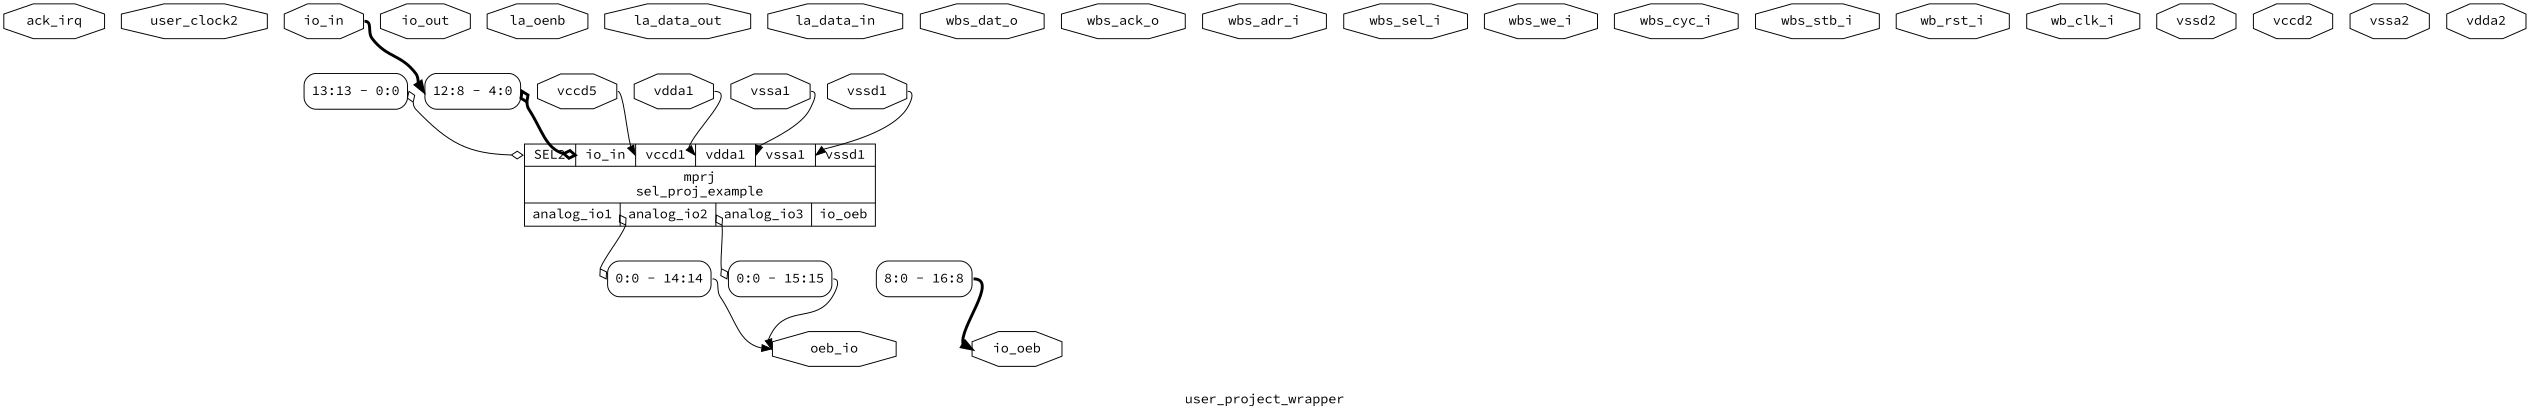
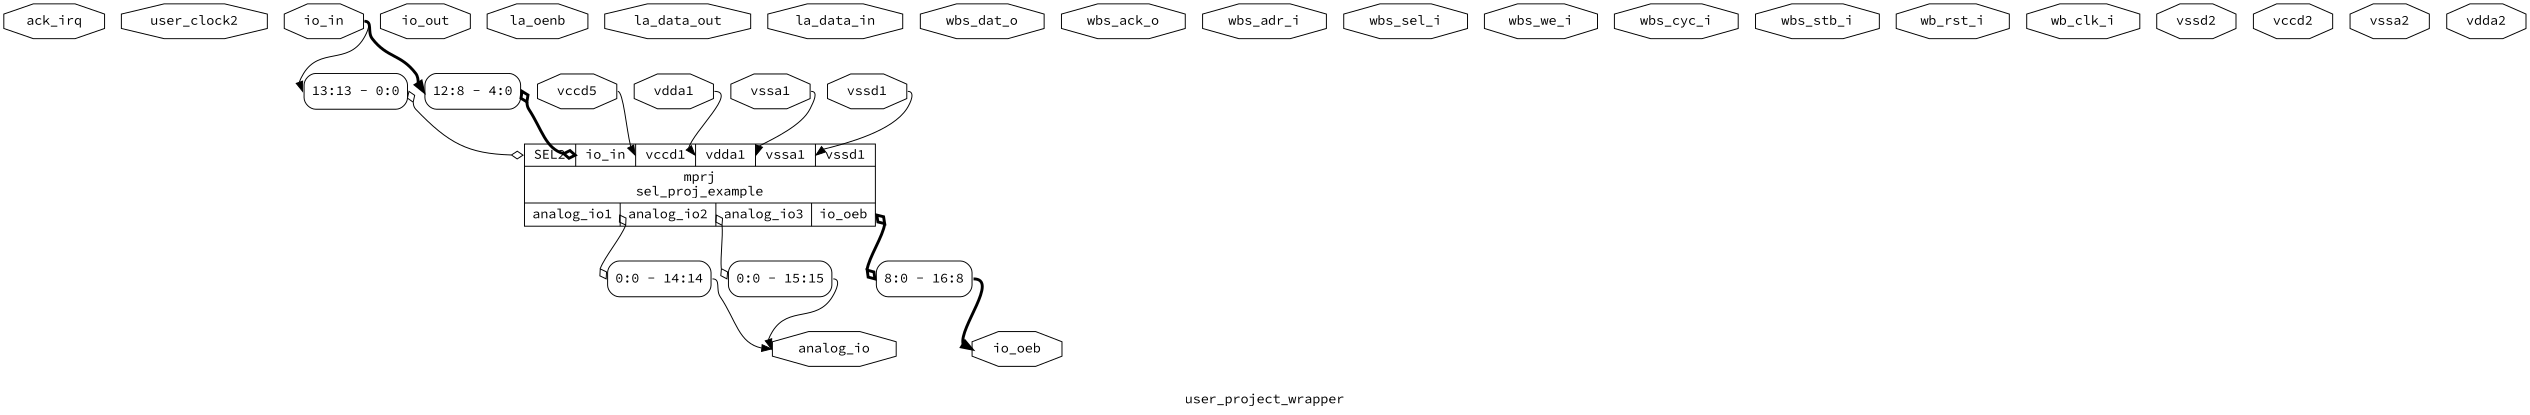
none -> (339, 55)
none -> (876, 247)
(834, 349) -> (834, 349)
